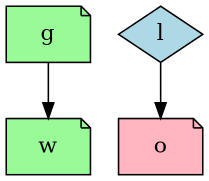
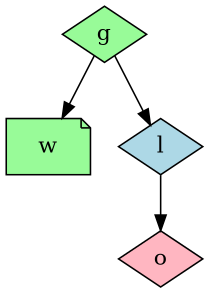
(48, 34) -> (105, 34)
none -> (129, 83)
(161, 147) -> (161, 259)
